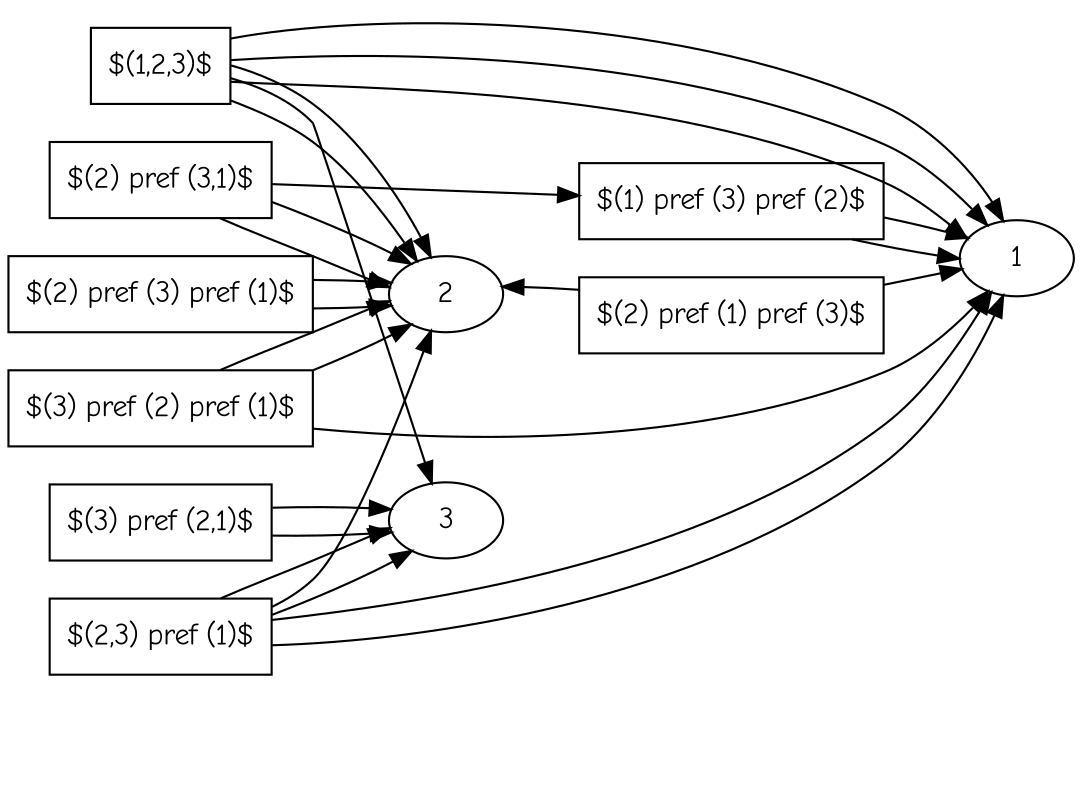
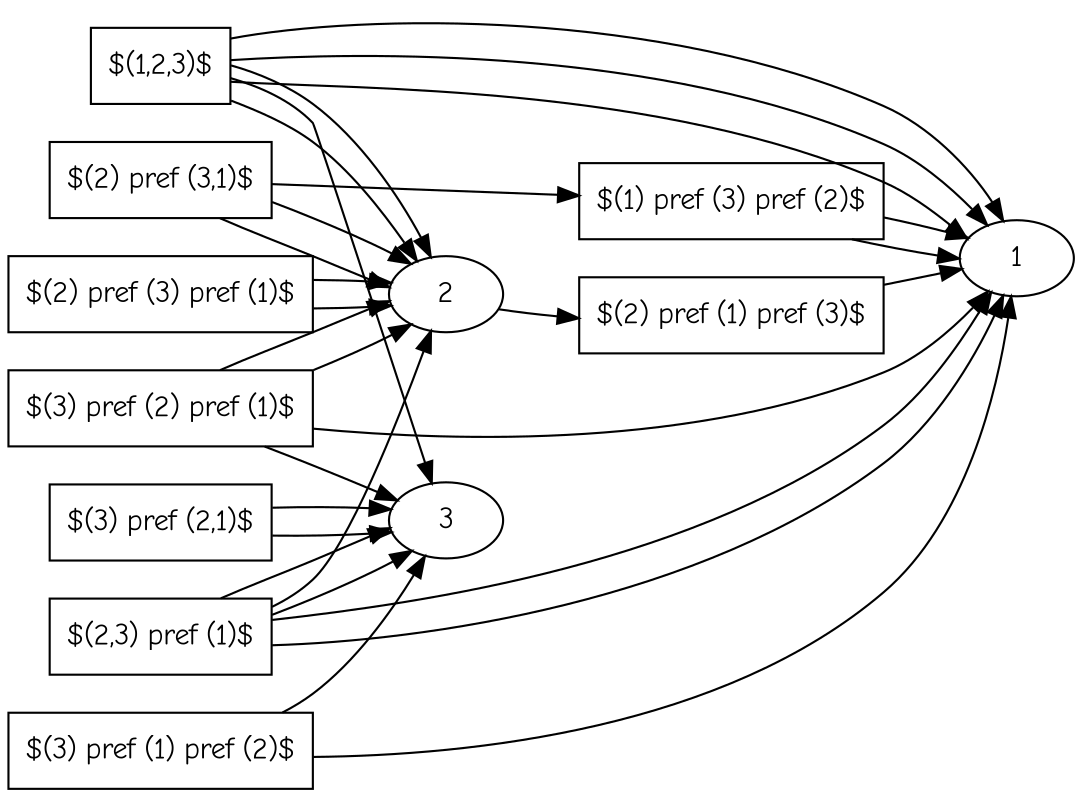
(551, 288) -> (528, 313)
none -> (321, 469)
none -> (161, 751)
